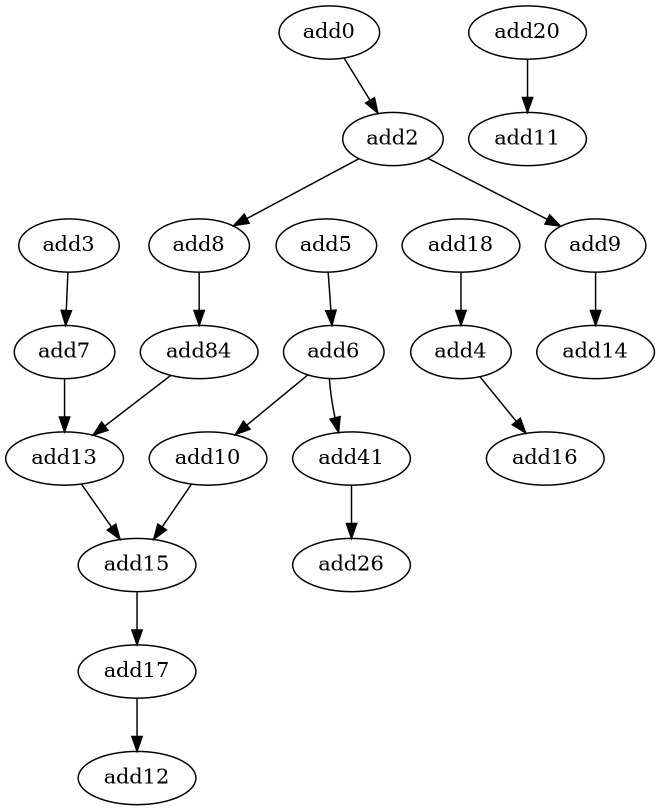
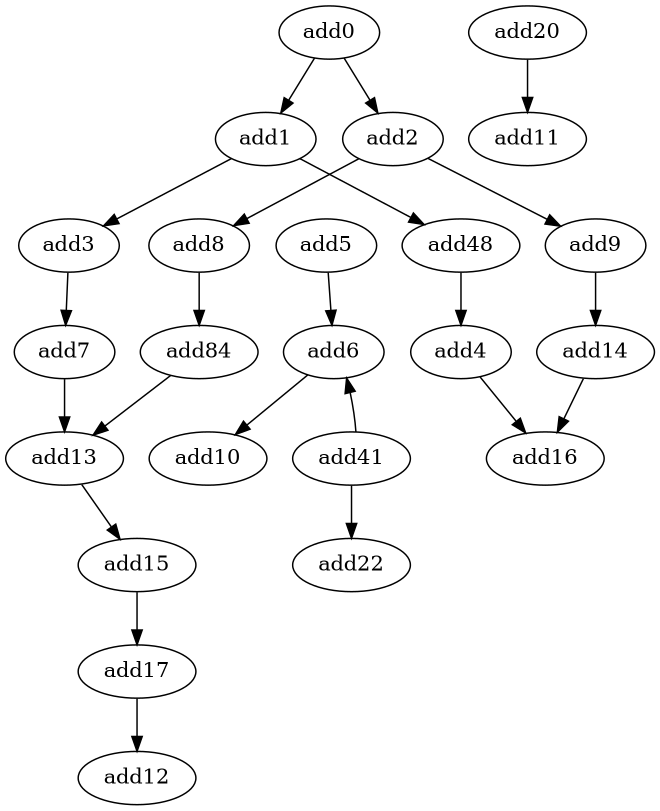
none -> (266, 139)
(461, 246) -> (461, 246)
(332, 398) -> (354, 412)
none -> (574, 399)
(177, 506) -> none
(352, 565) -> (352, 565)
